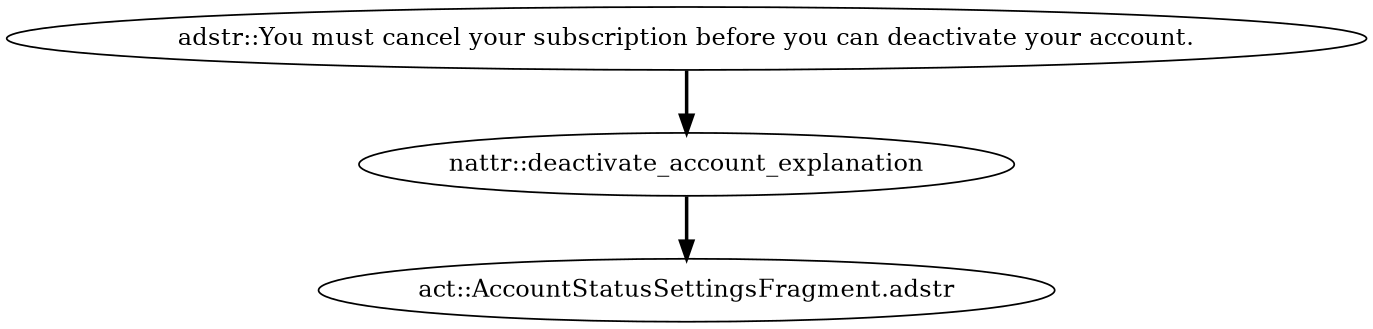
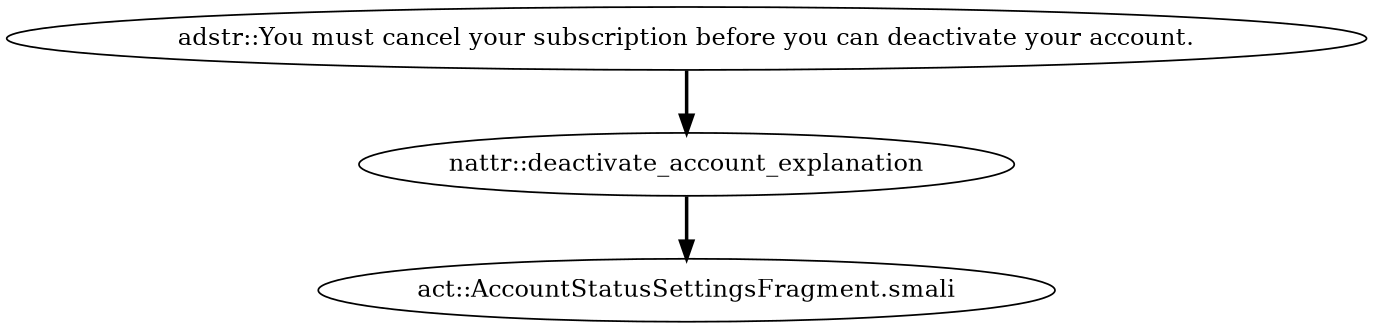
(687, 290) -> (687, 290)
